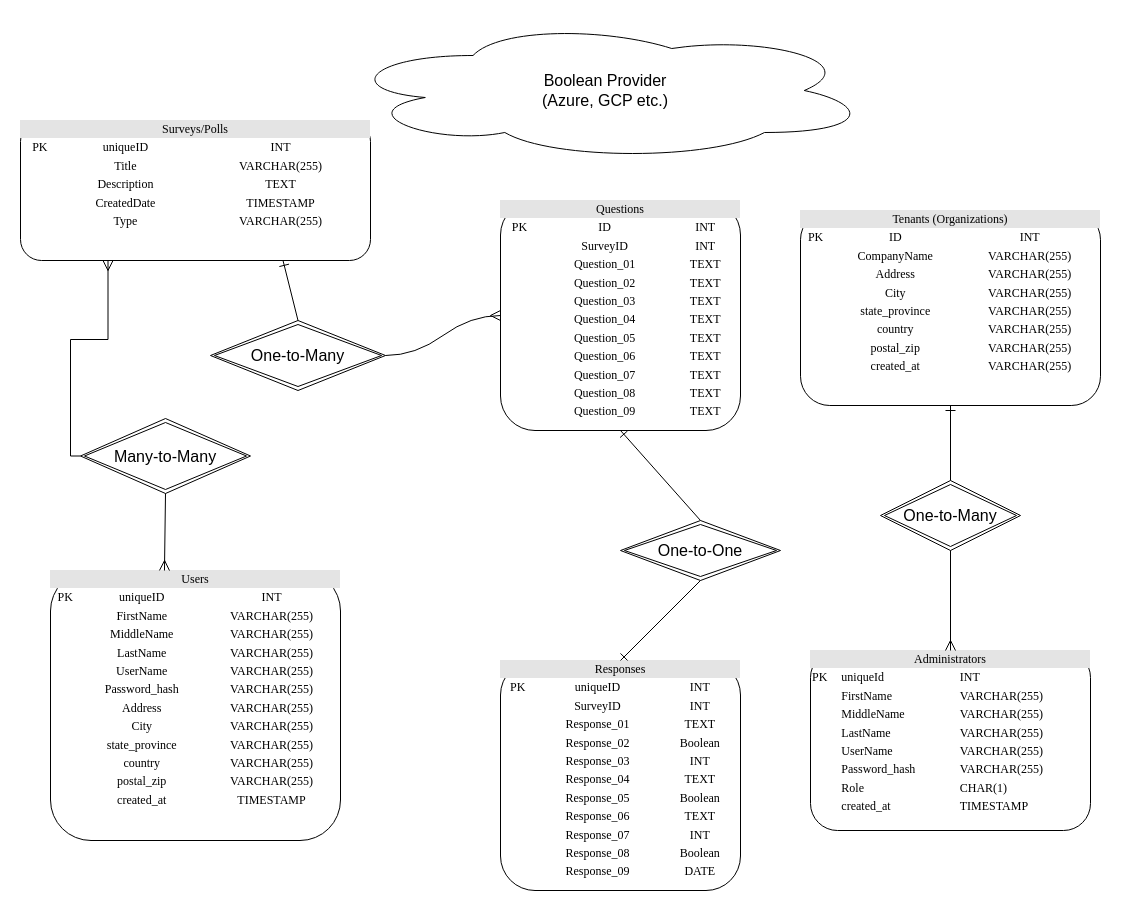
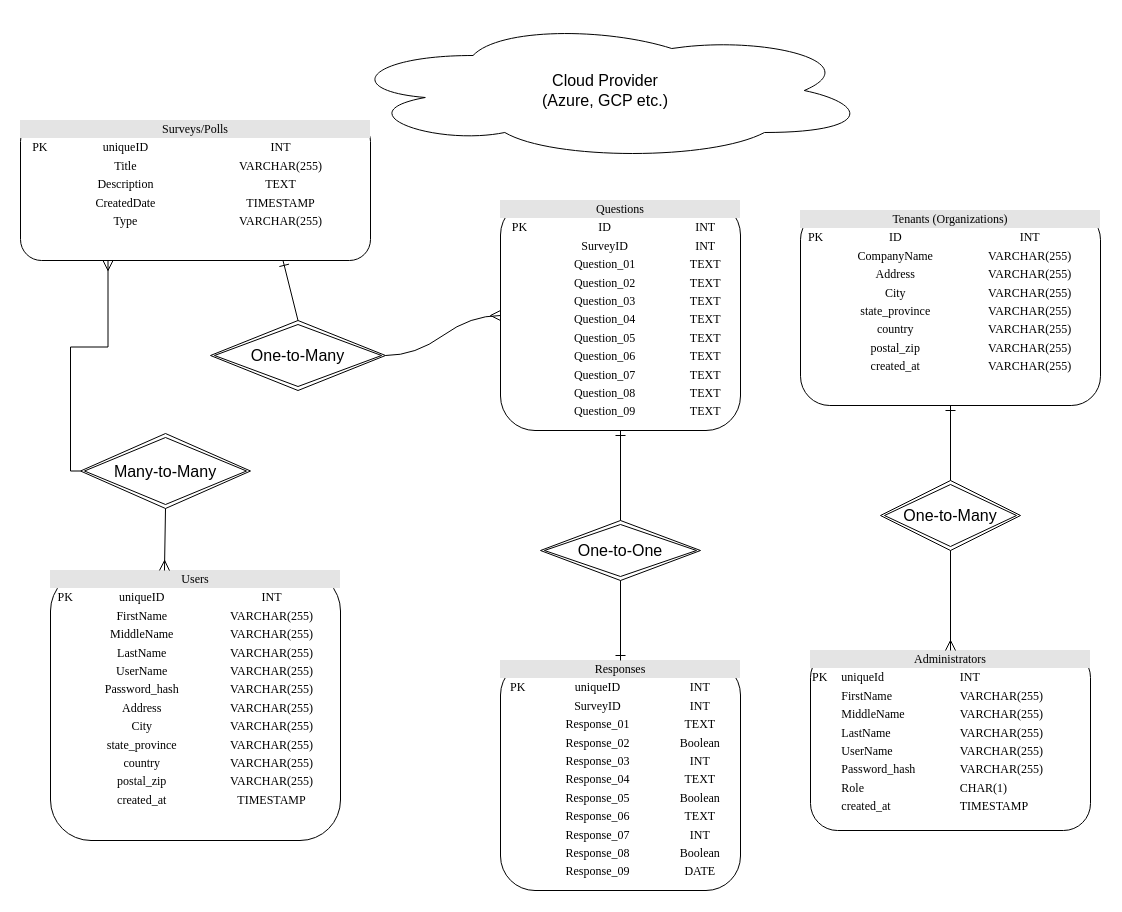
(606, 91) -> (606, 91)
(166, 456) -> (166, 471)
(701, 551) -> (621, 551)
